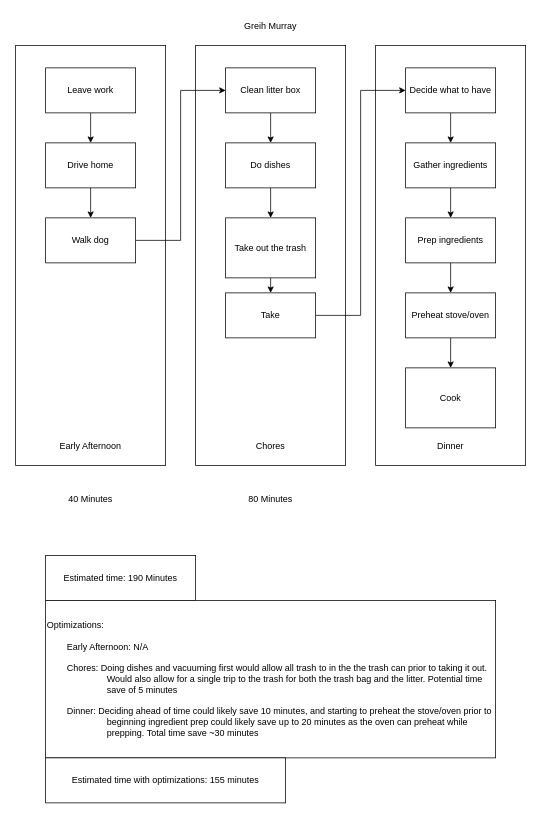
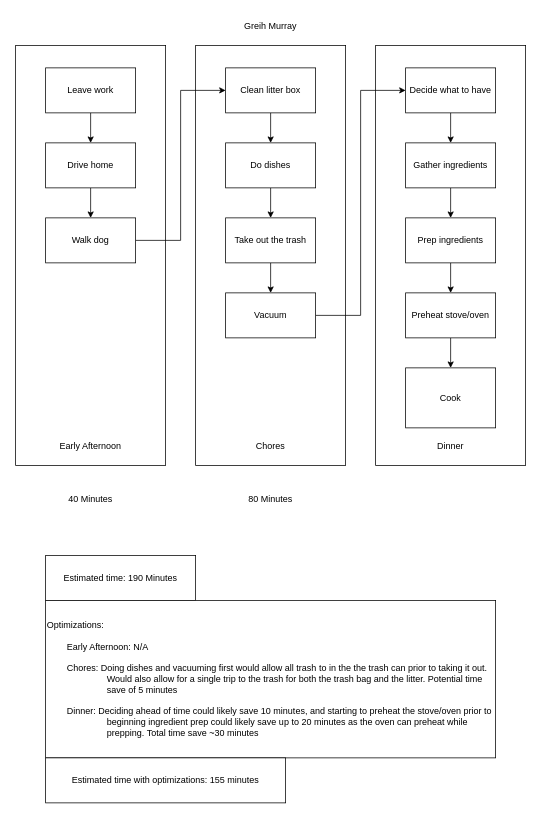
(270, 248) -> (270, 240)
(270, 315) -> (270, 315)
